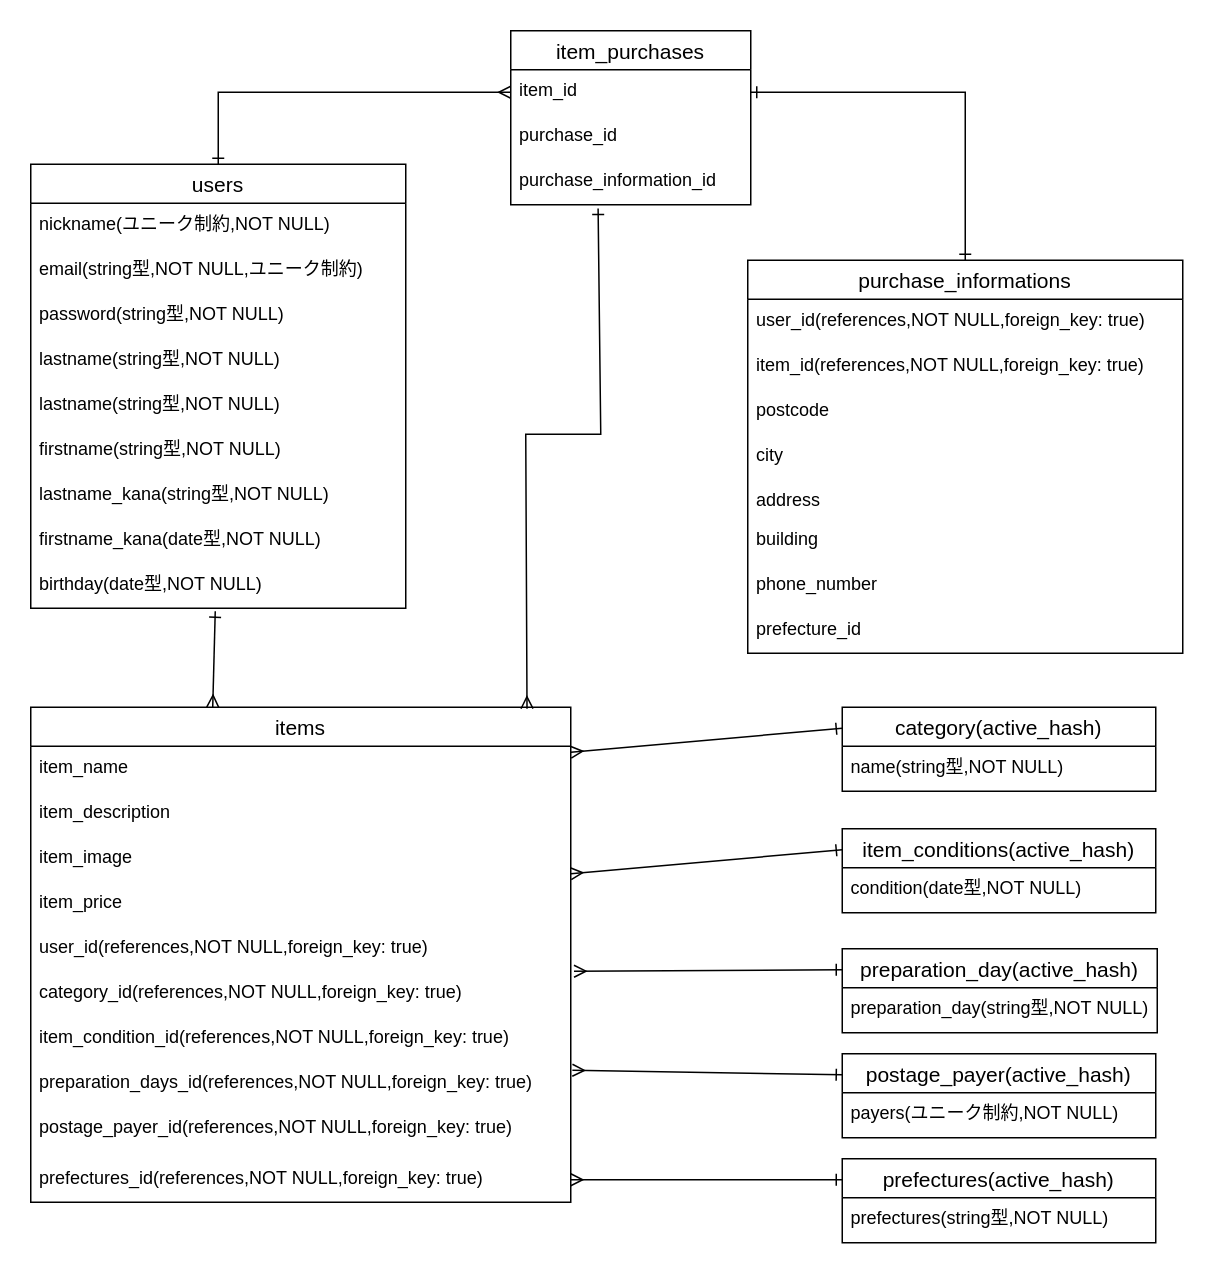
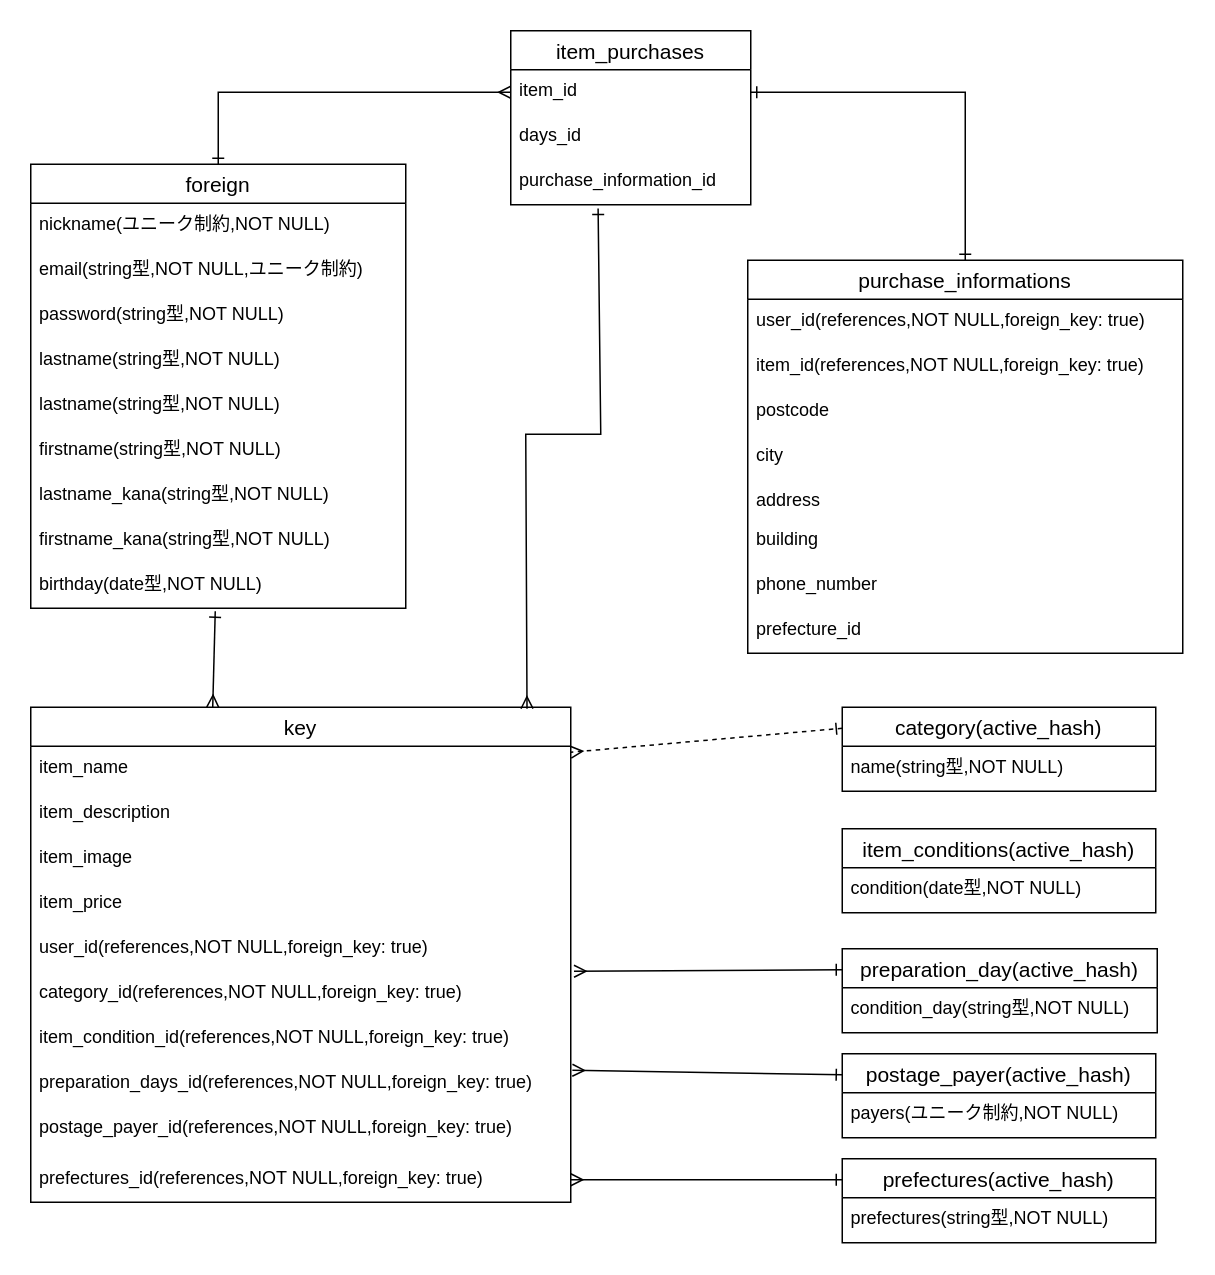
(572, 135) -> (552, 135)
(218, 185) -> (218, 185)
(187, 539) -> (195, 539)
(300, 728) -> (300, 728)
(706, 740) -> (706, 740)
(707, 862) -> none
(1011, 1008) -> (999, 1008)
